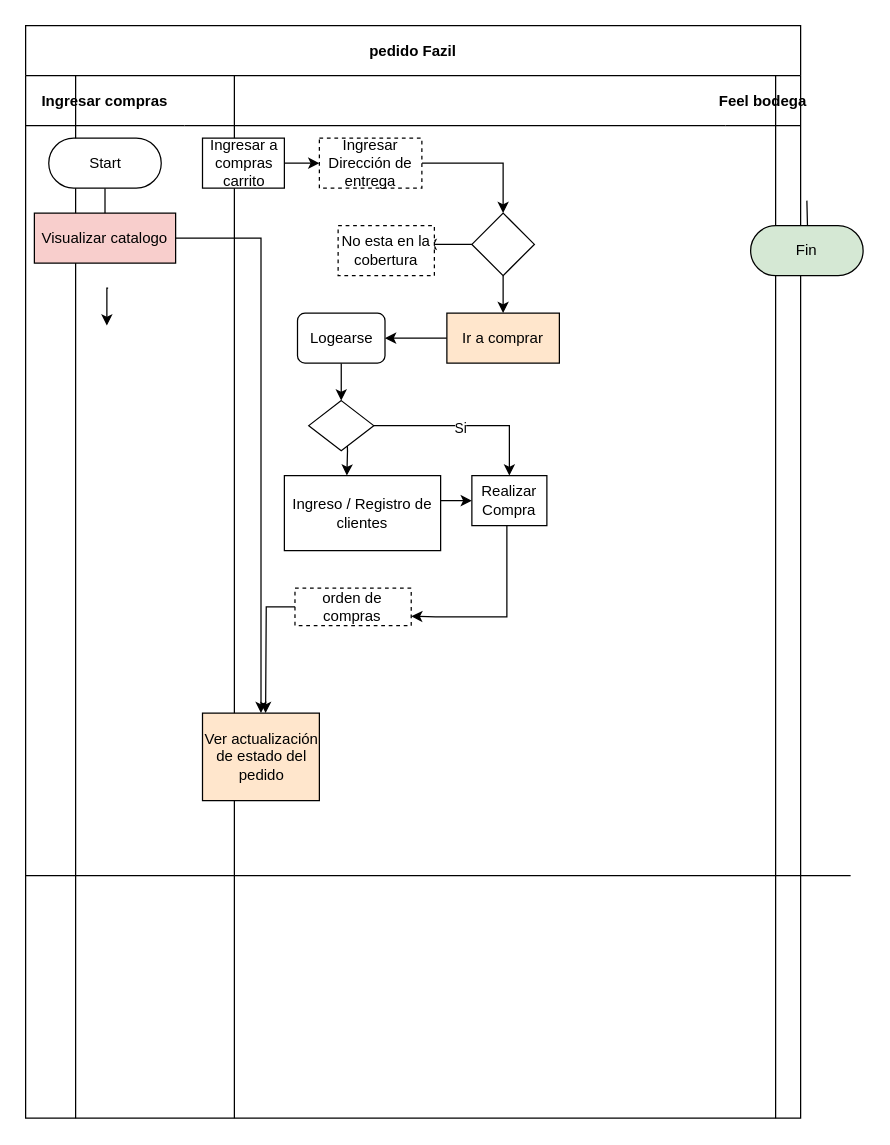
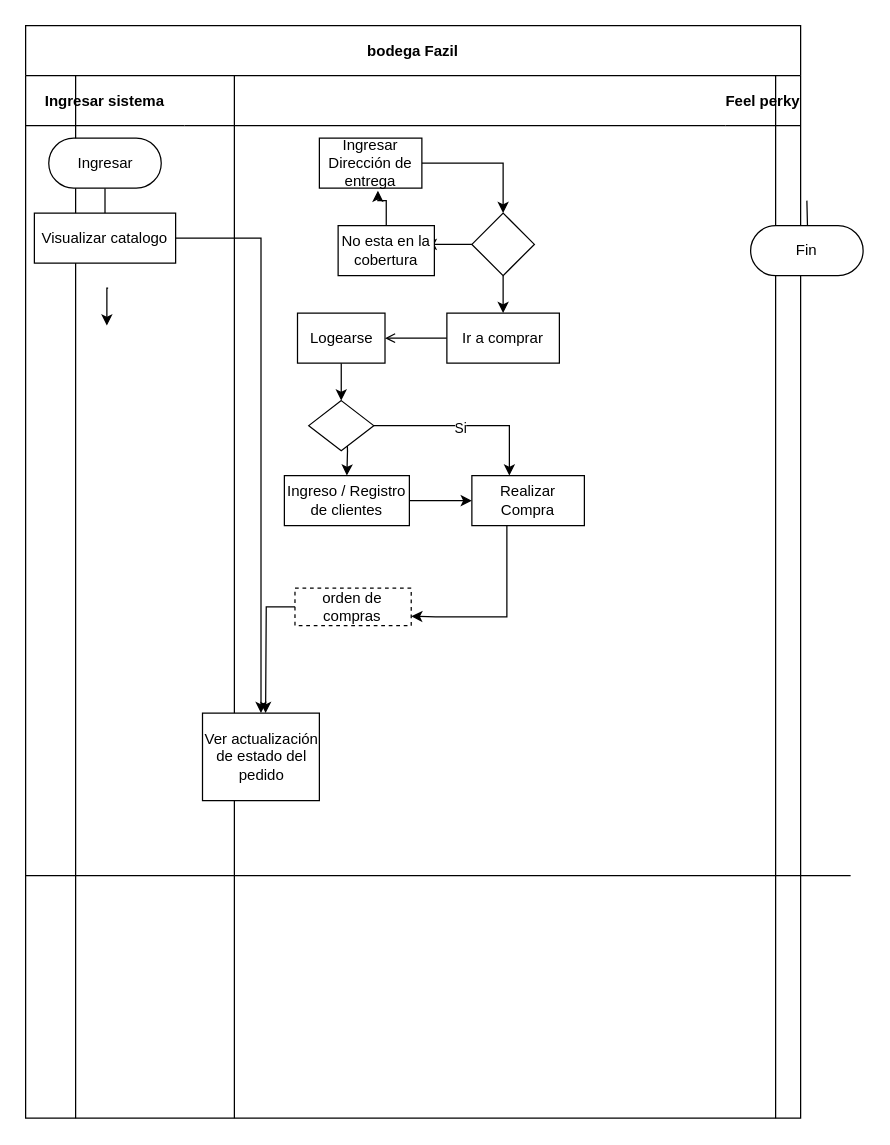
(413, 51) -> (413, 51)
(104, 101) -> (104, 101)
(763, 101) -> (763, 101)
(106, 163) -> (106, 163)
(243, 163) -> none
(306, 163) -> none
(371, 163) -> (371, 163)
none -> (386, 209)
(105, 238) -> (105, 238)
(386, 251) -> (386, 251)
(807, 251) -> (807, 251)
(341, 338) -> (341, 338)
(395, 338) -> (393, 338)
(503, 338) -> (503, 338)
(509, 501) -> (528, 501)
(363, 513) -> (347, 501)
(261, 757) -> (261, 757)
